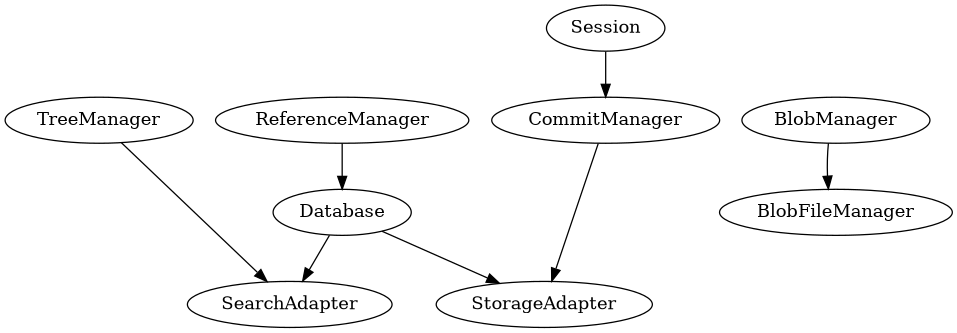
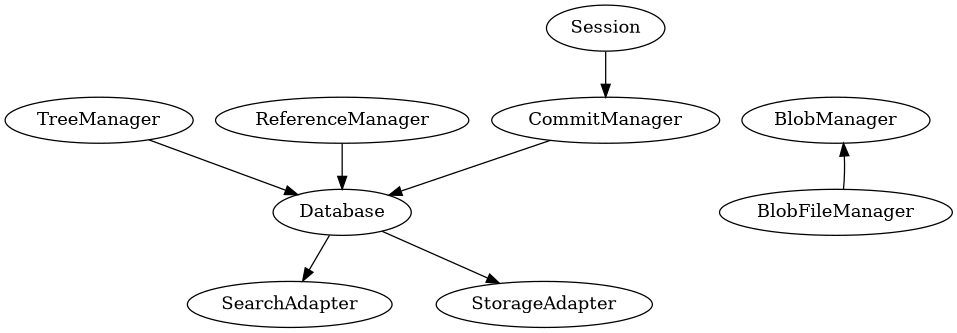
(827, 160) -> (844, 173)
(577, 206) -> (476, 166)
(189, 207) -> (217, 165)
